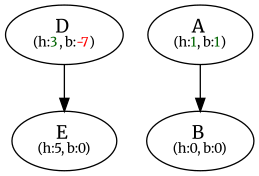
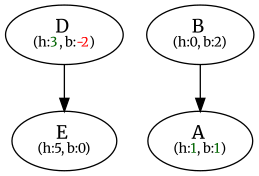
(83, 43) -> (83, 43)
(200, 81) -> (200, 81)
(200, 149) -> (200, 43)
